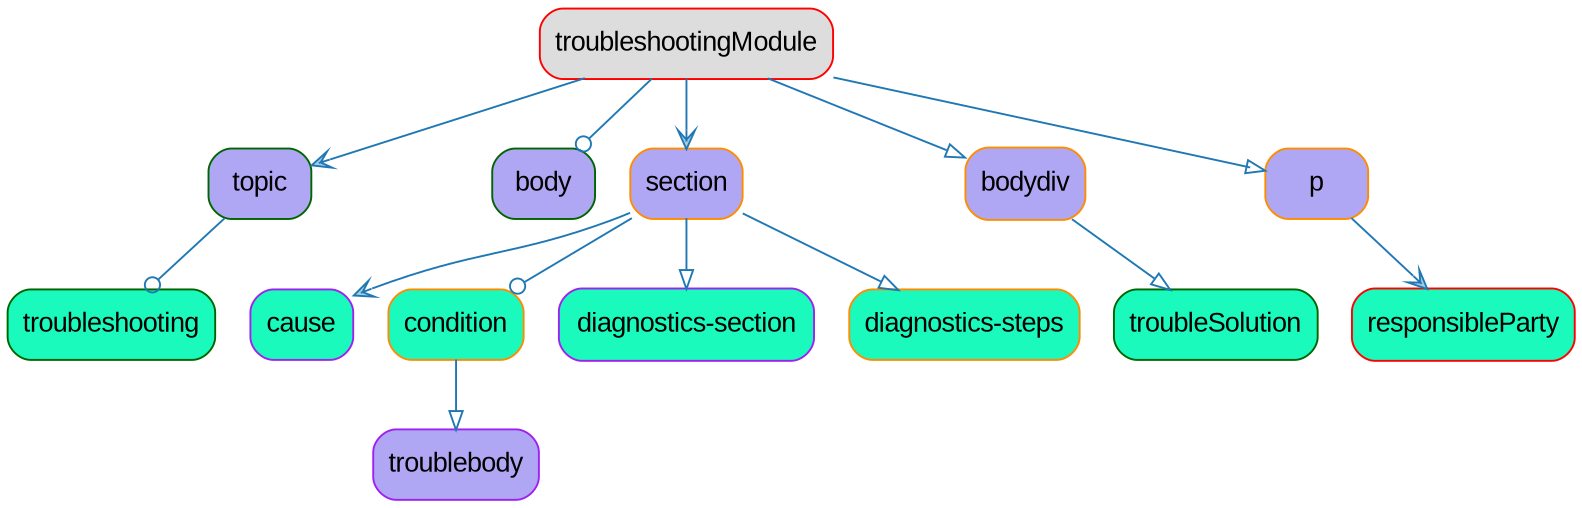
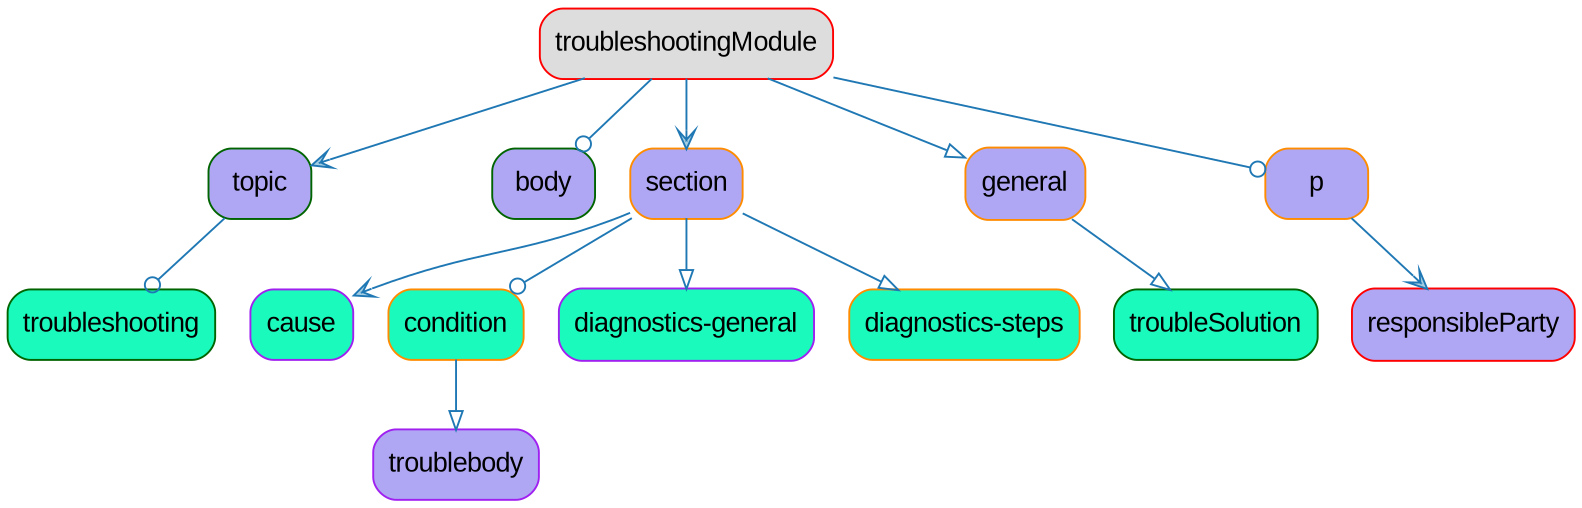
(1042, 122) -> (1042, 122)
(1025, 184) -> (1025, 184)
(686, 325) -> (686, 325)
(1463, 325) -> (1463, 325)
